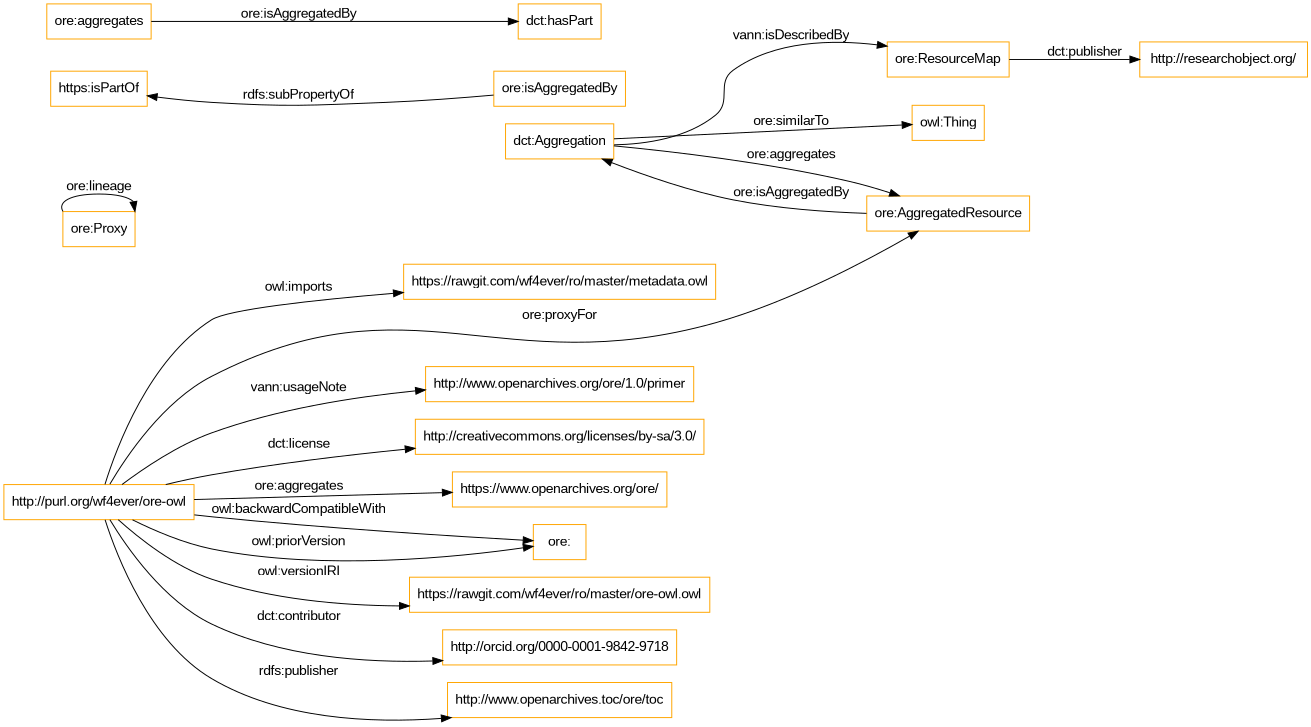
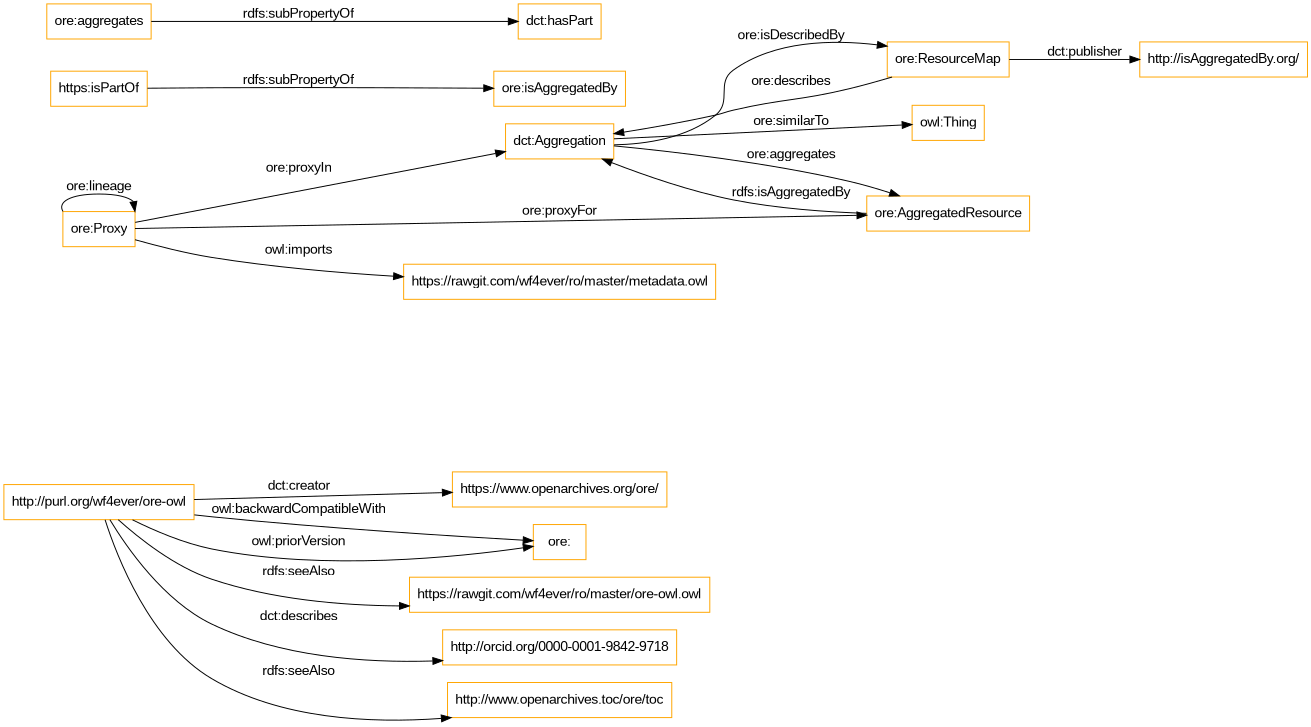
(299, 14) -> (299, 14)
(791, 36) -> (791, 36)
(1224, 59) -> (1224, 59)
(325, 105) -> (315, 88)
none -> (758, 105)
none -> (315, 188)
(791, 193) -> (791, 193)
(205, 325) -> (263, 265)
(492, 337) -> (496, 222)
(560, 384) -> none
(560, 437) -> none
(299, 486) -> (299, 486)
(299, 572) -> (299, 572)
(299, 617) -> (299, 617)
(299, 671) -> (299, 671)
